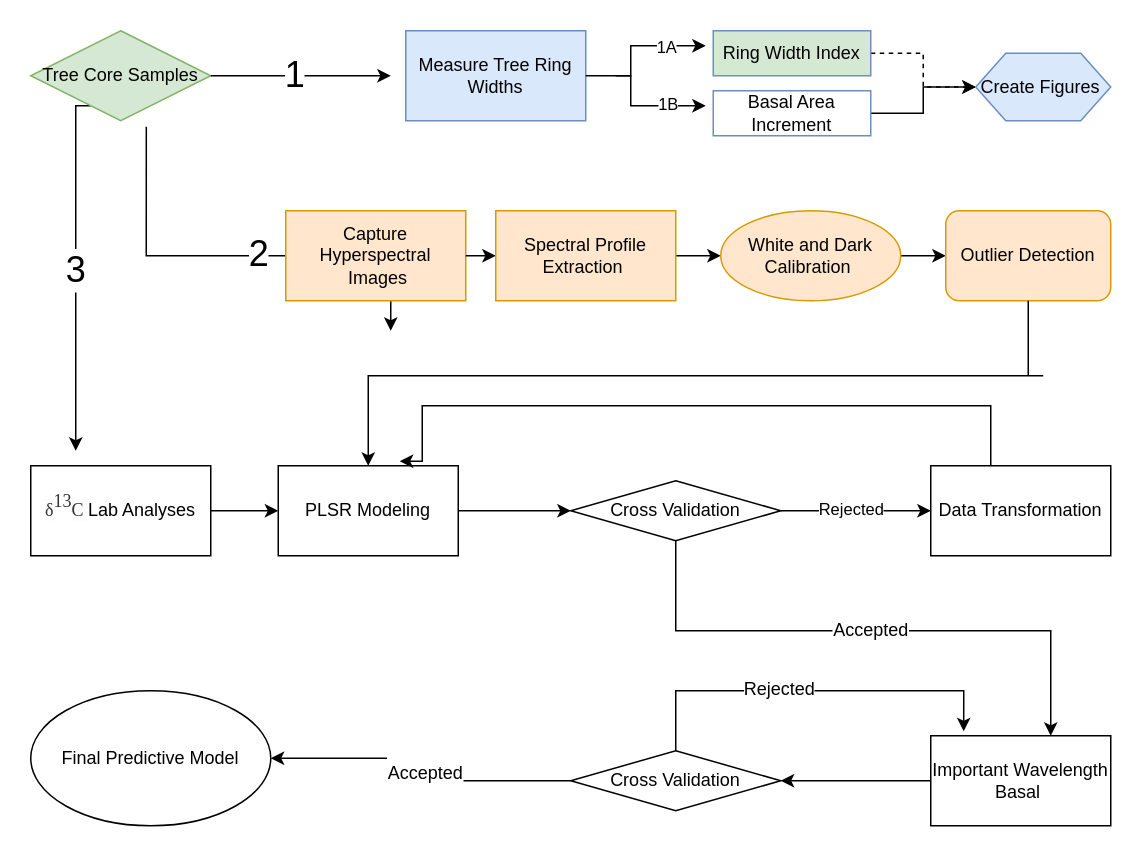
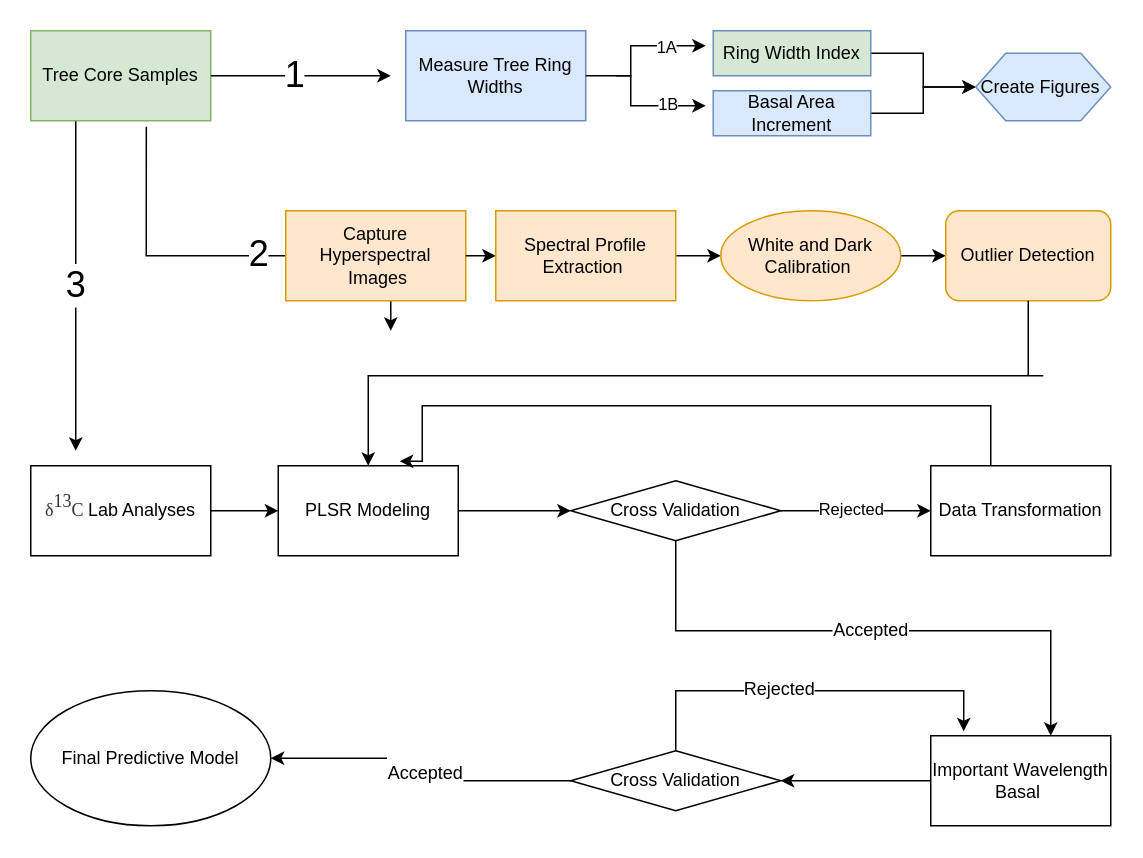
(912, 53) -> (912, 53)
(121, 76) -> (121, 76)
(792, 113) -> (792, 113)
